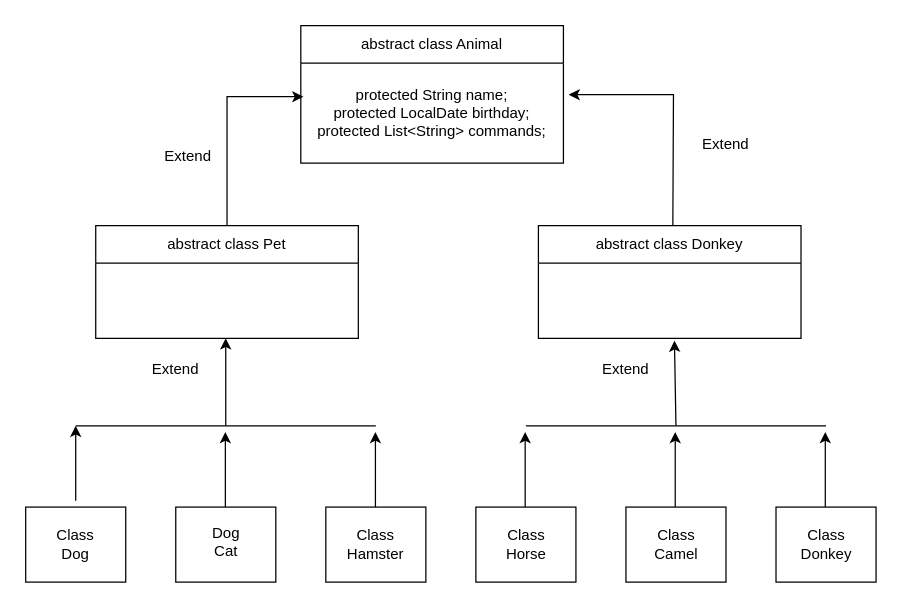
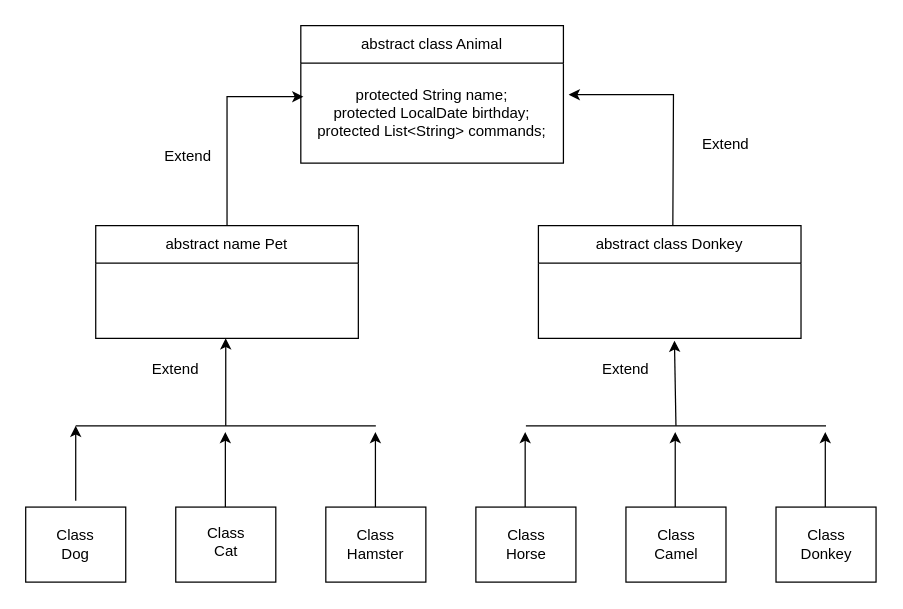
(227, 244) -> (227, 244)
(226, 542) -> (226, 542)
